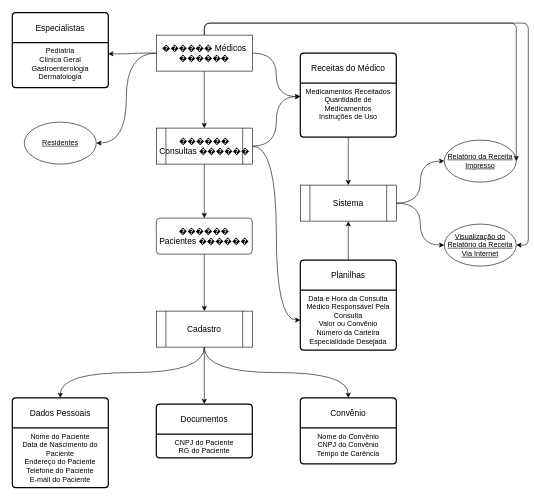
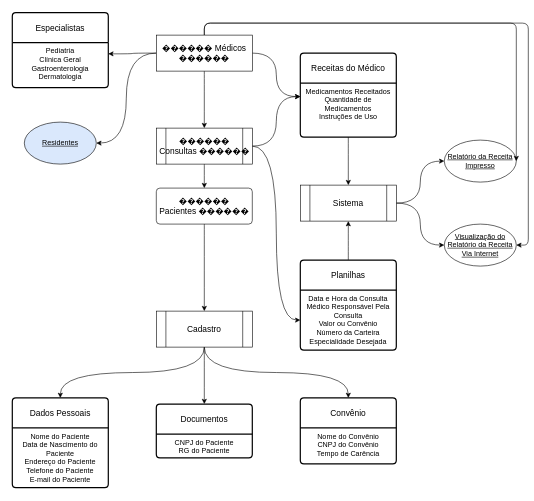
(60, 143) -> (60, 143)
(204, 236) -> (204, 206)
